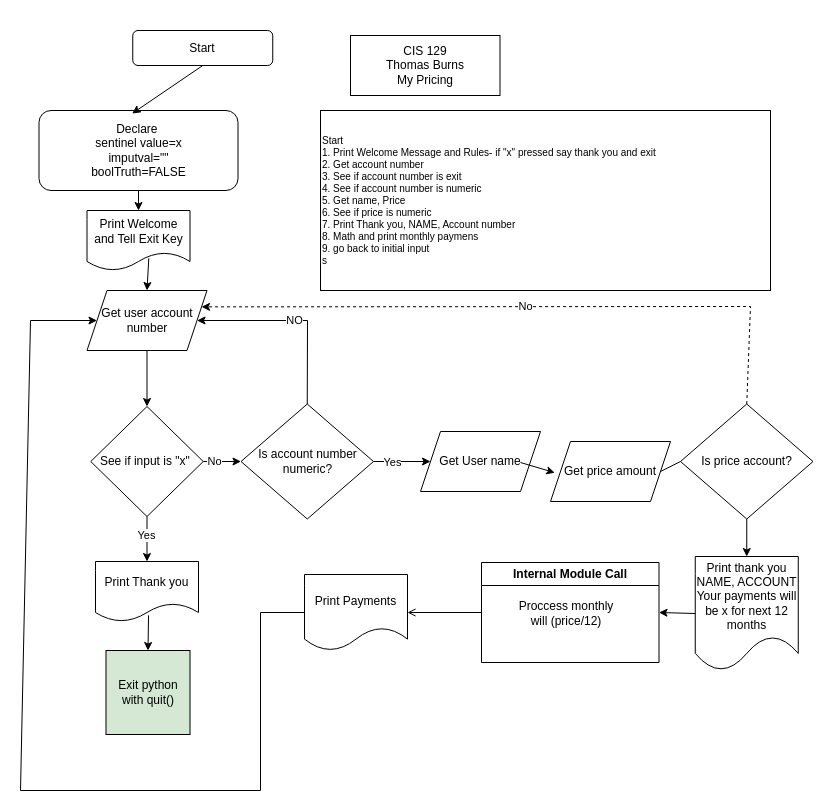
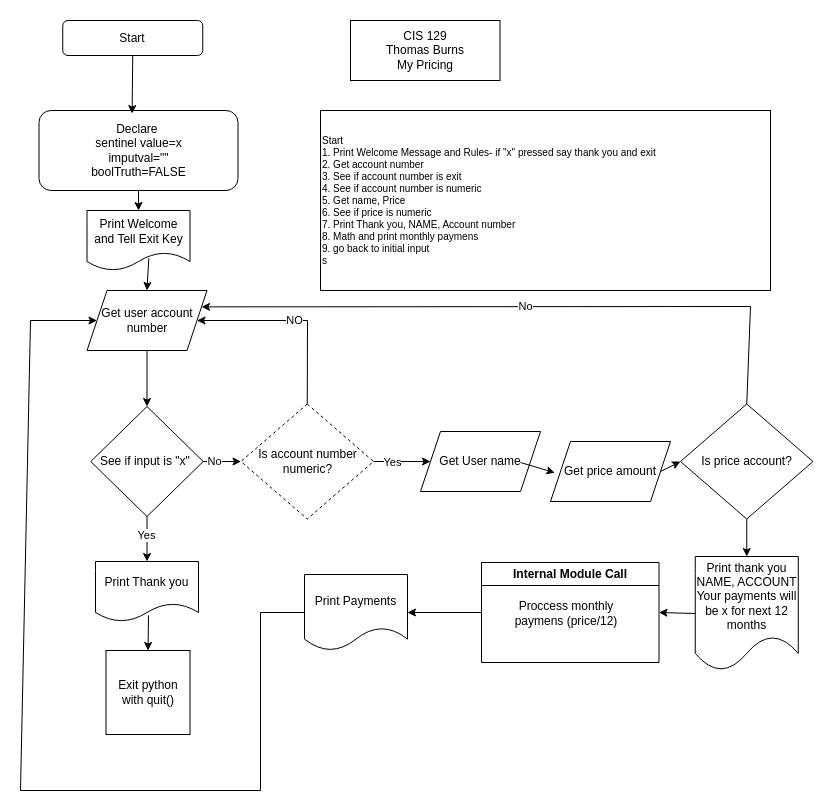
(203, 48) -> (133, 38)
(425, 66) -> (425, 51)
(690, 307) -> (690, 307)
(307, 462) -> (307, 462)
(676, 464) -> (673, 465)
(413, 613) -> (415, 613)
(567, 614) -> (567, 614)
(148, 693) -> (148, 693)
